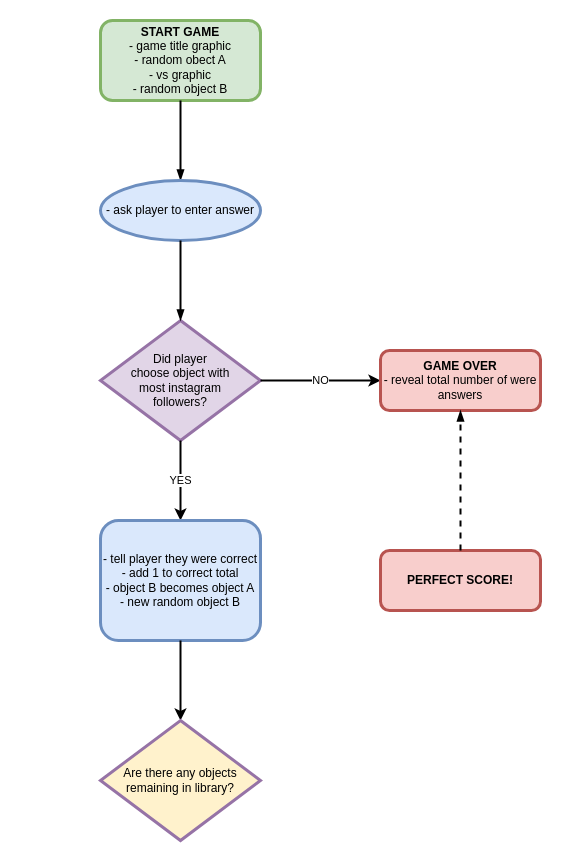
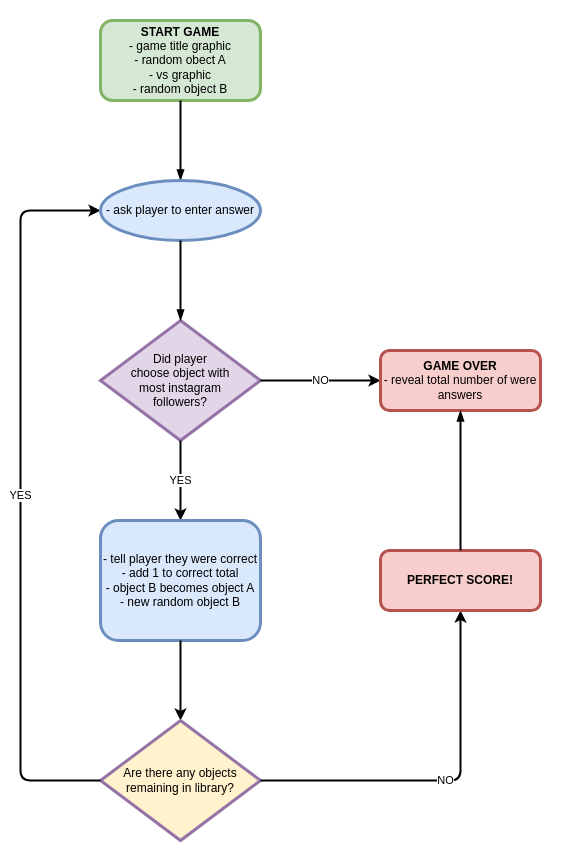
(461, 483) -> (461, 483)
none -> (21, 501)
none -> (436, 781)
